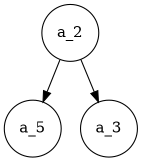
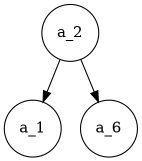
(33, 129) -> (33, 129)
(109, 129) -> (109, 129)
